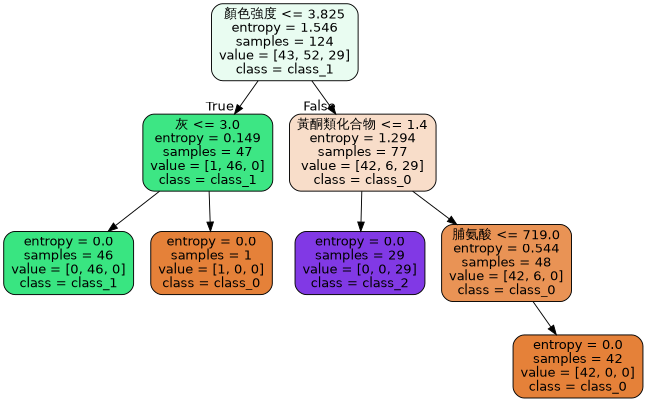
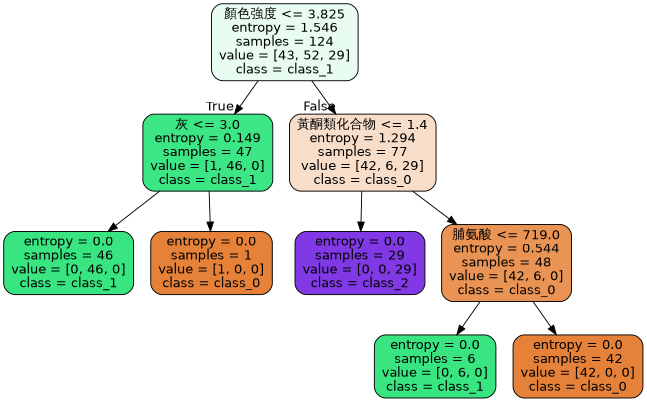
none -> (435, 366)
